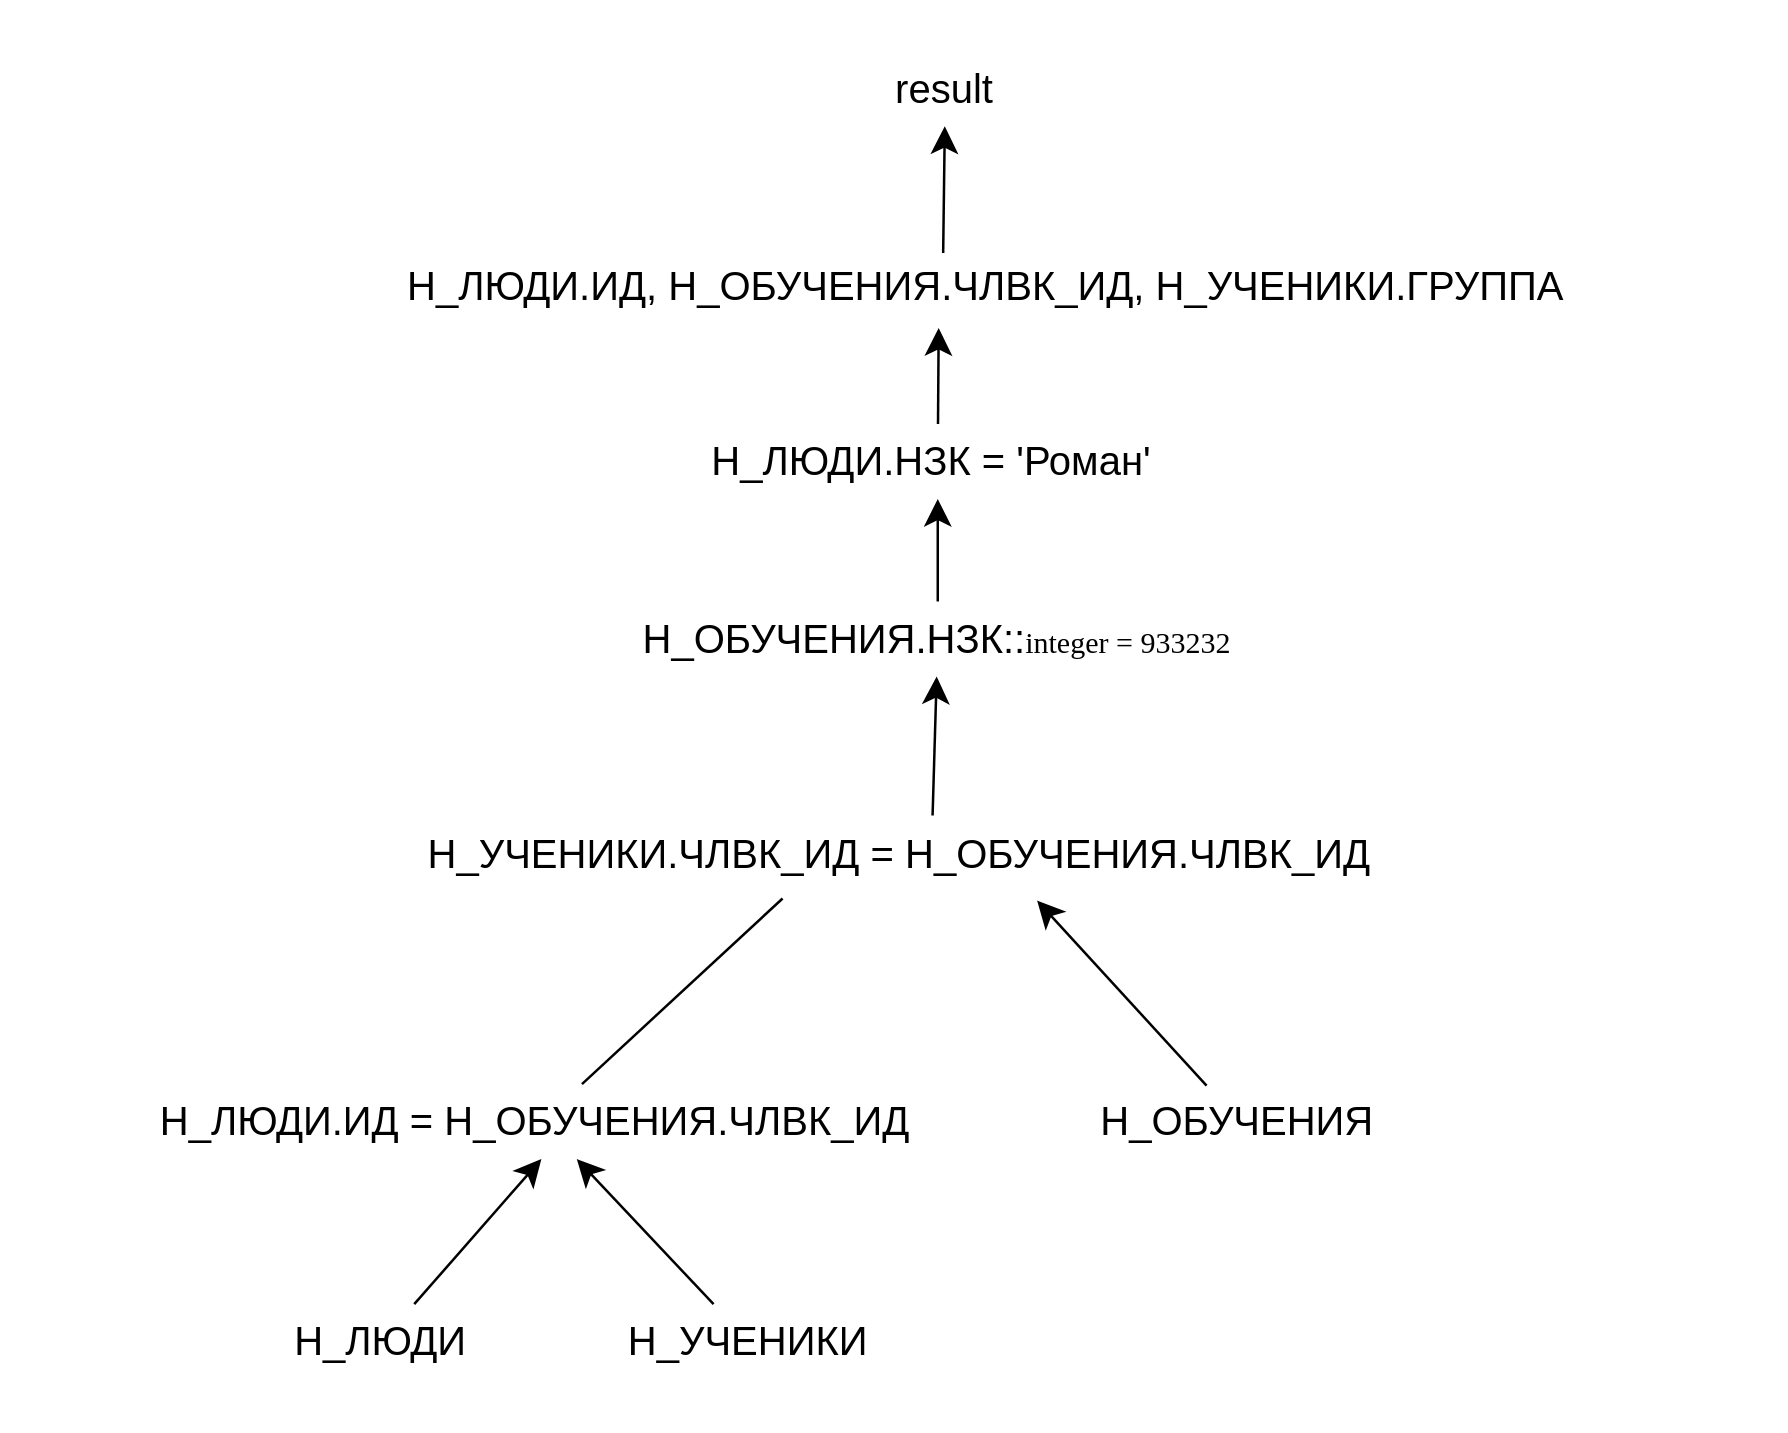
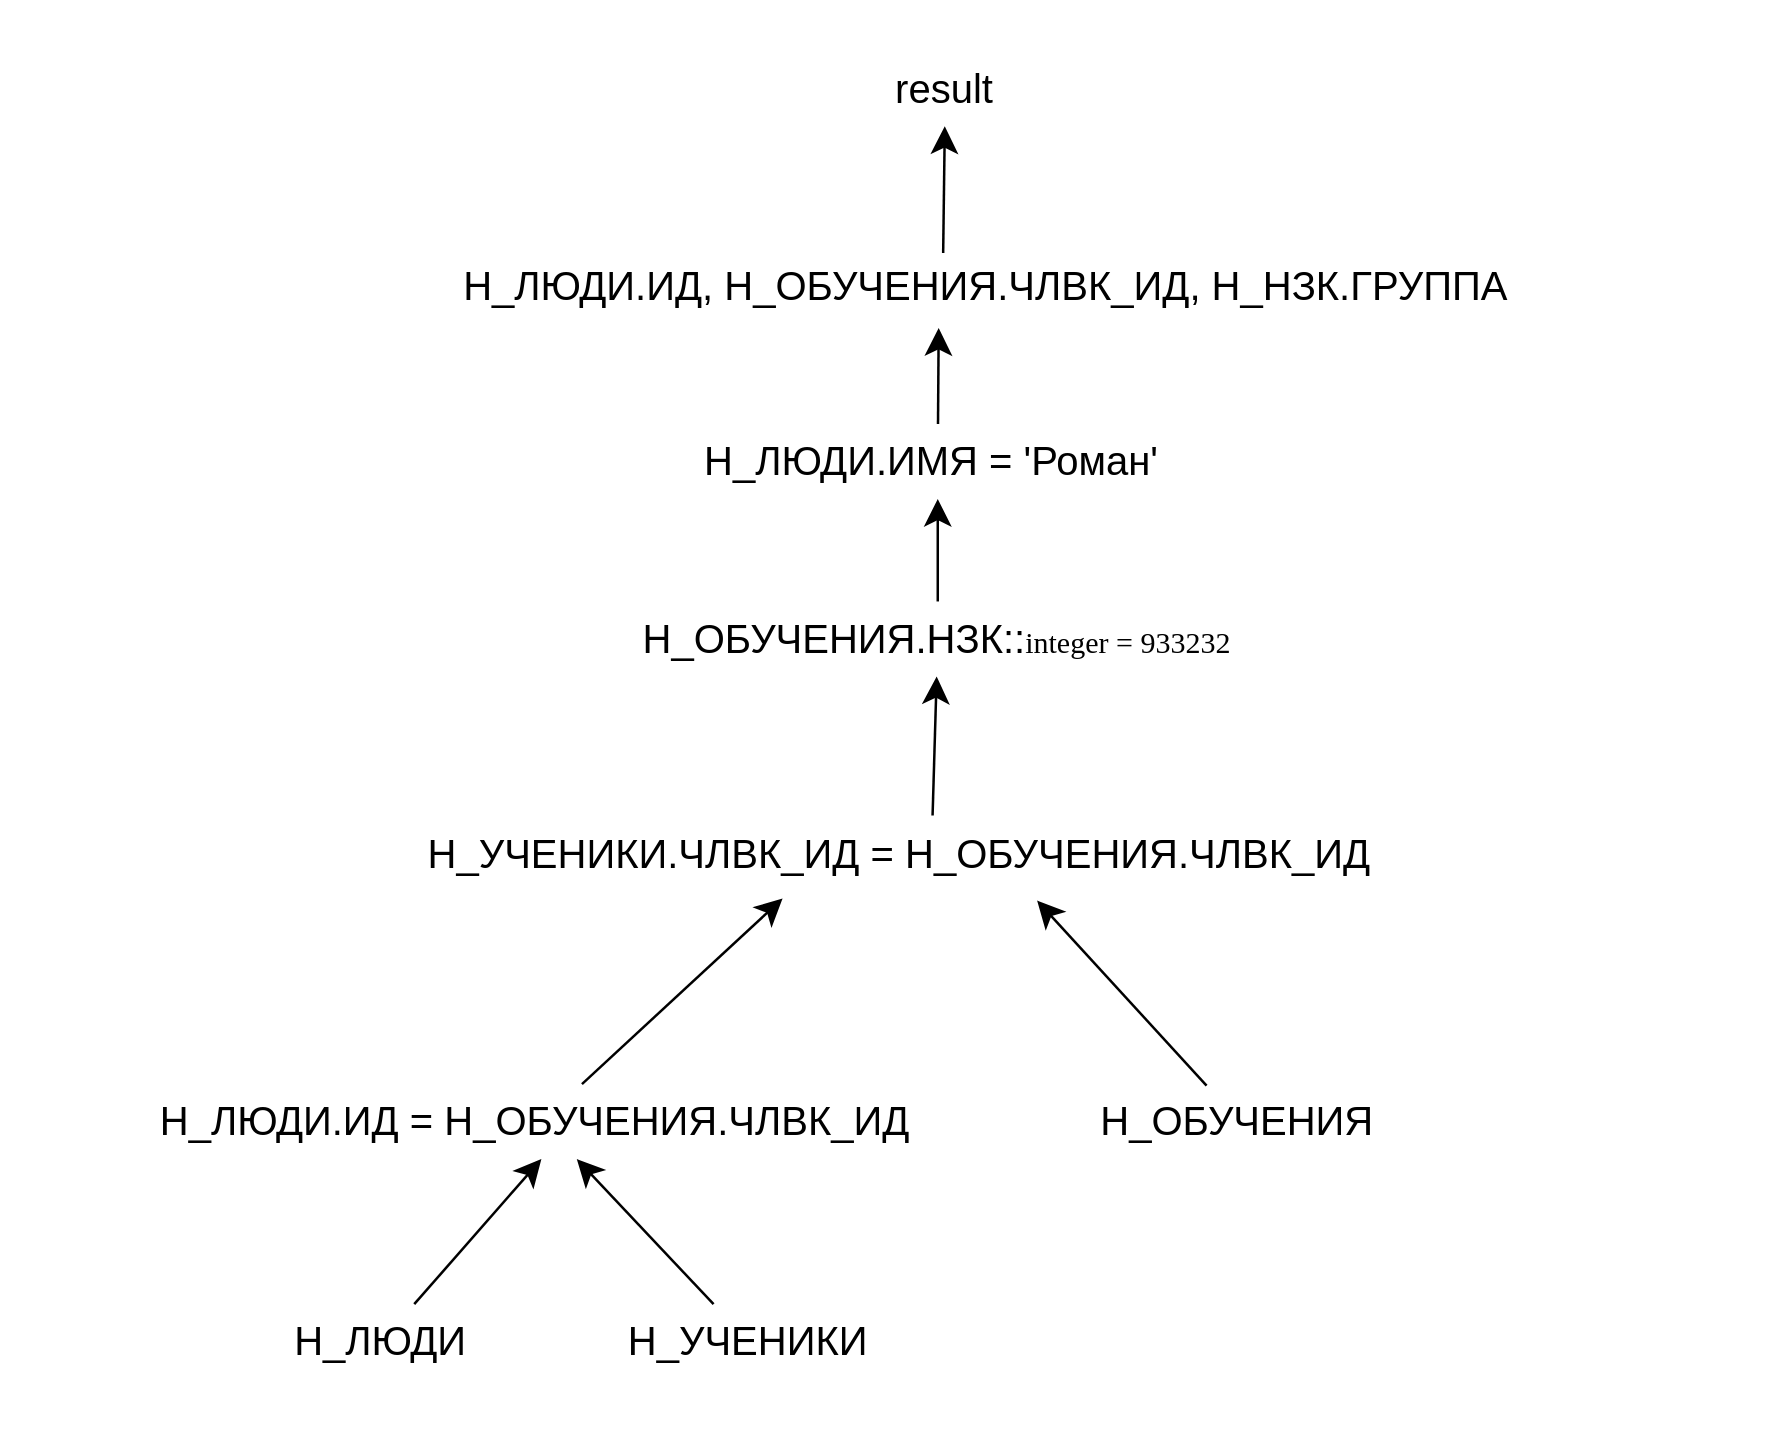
(986, 286) -> (986, 286)
(938, 461) -> (938, 461)
(774, 906) -> (766, 913)
